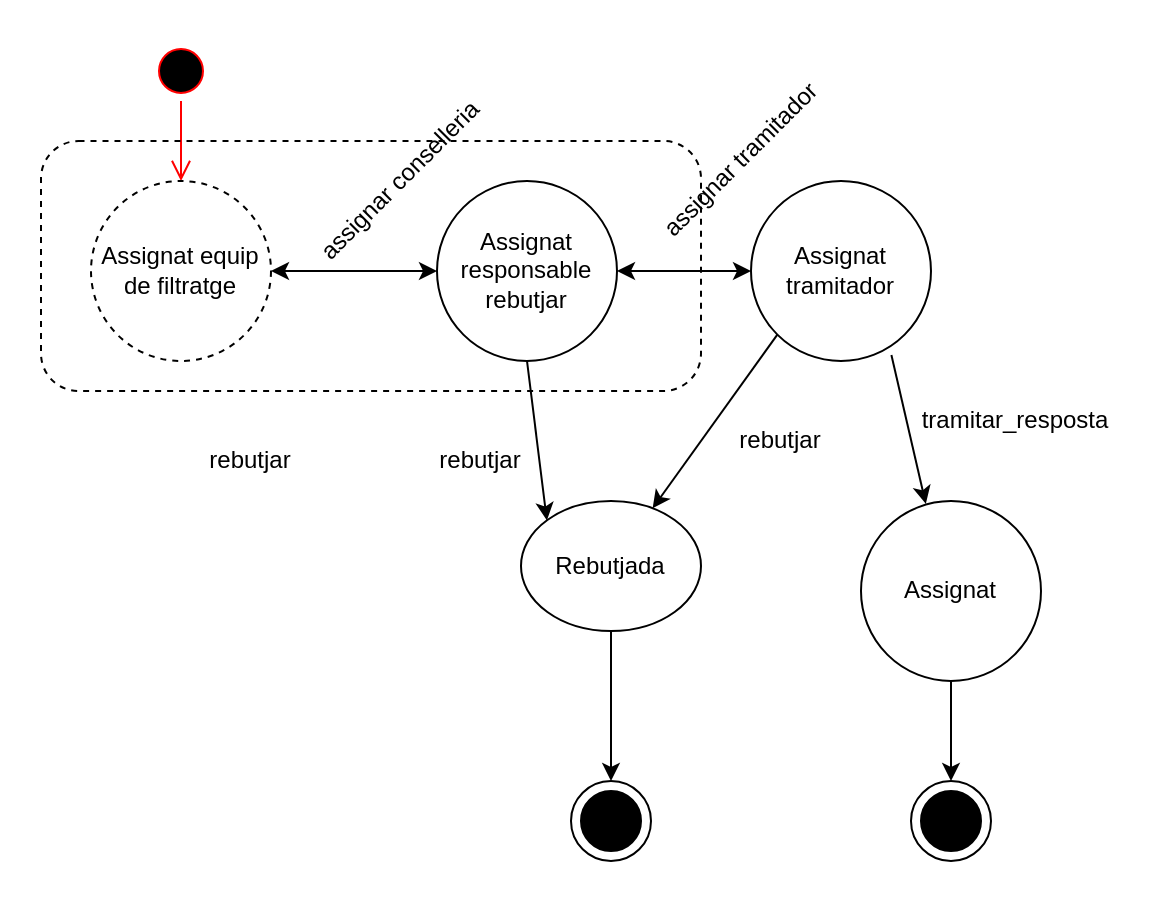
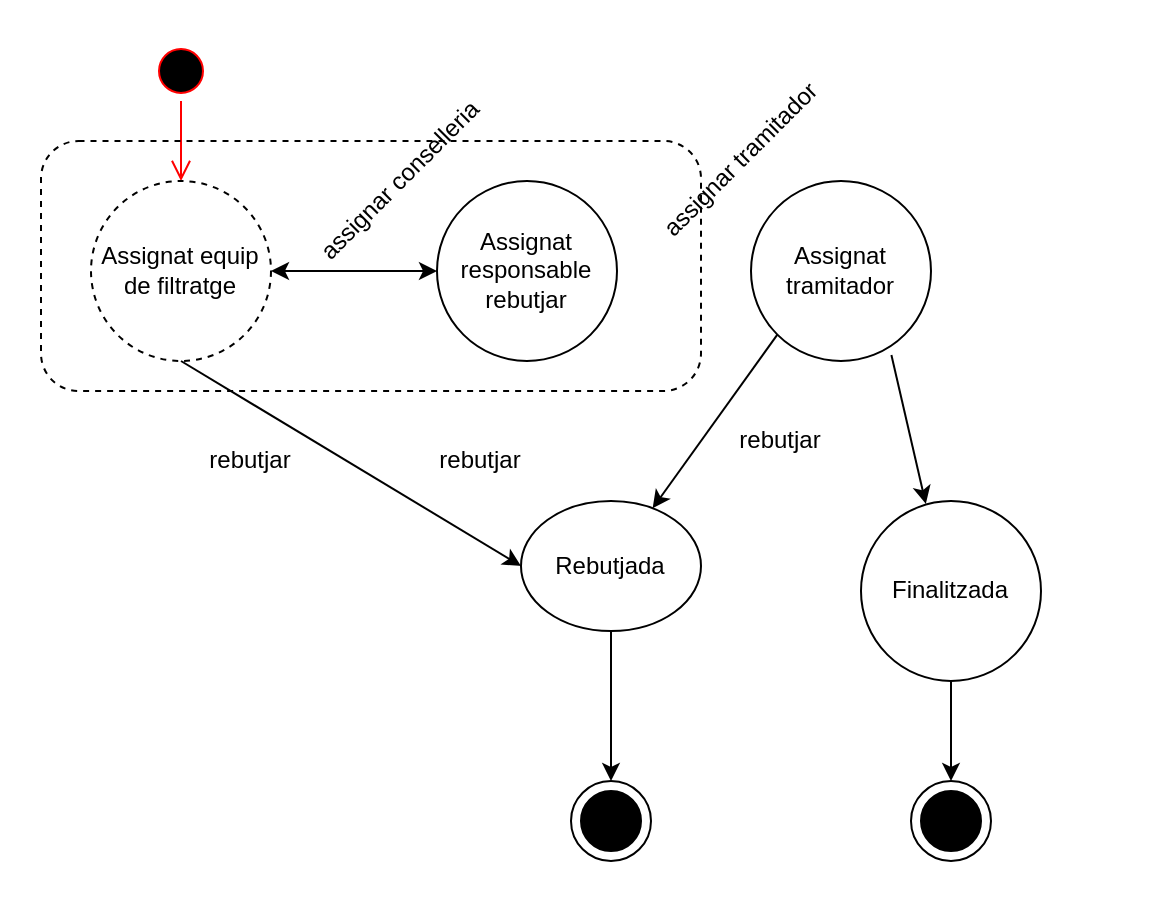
(684, 271) -> none
(1016, 421) -> none
(536, 434) -> none
none -> (346, 460)
(951, 591) -> (951, 591)
